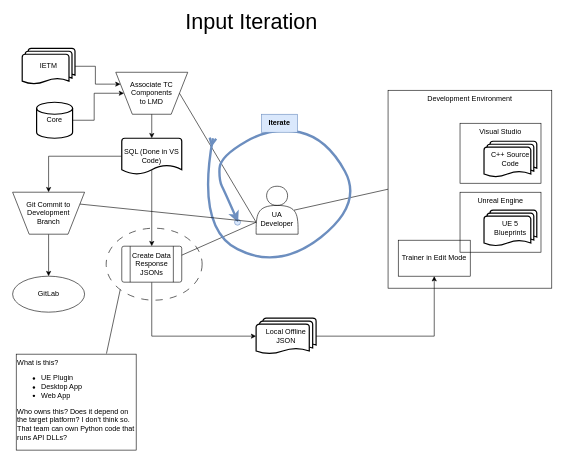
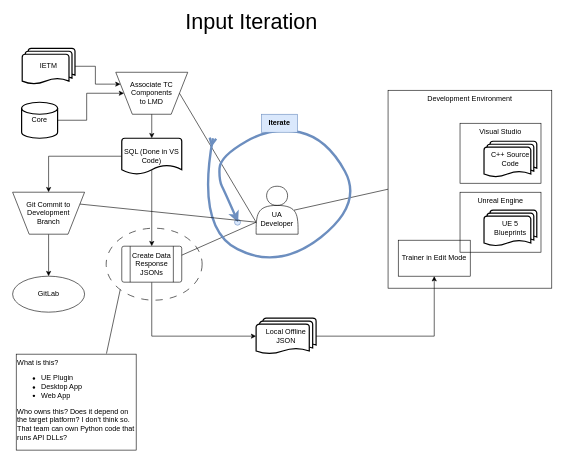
(54, 120) -> (39, 120)
